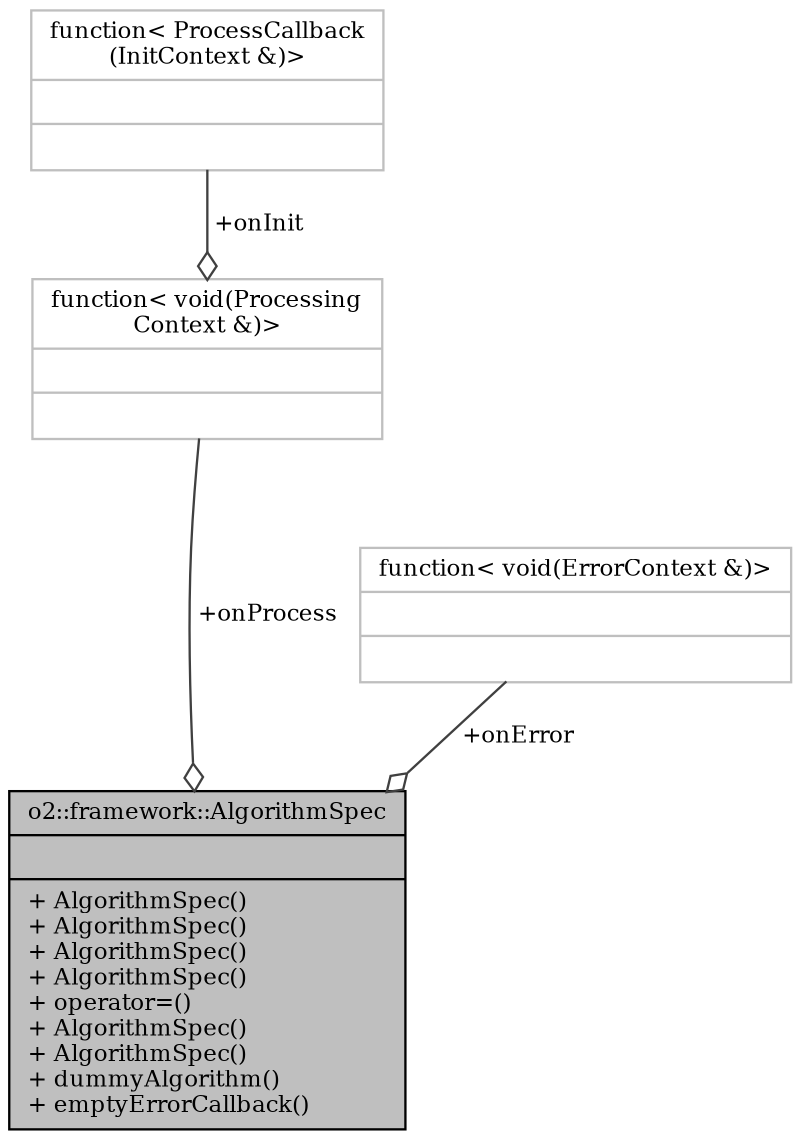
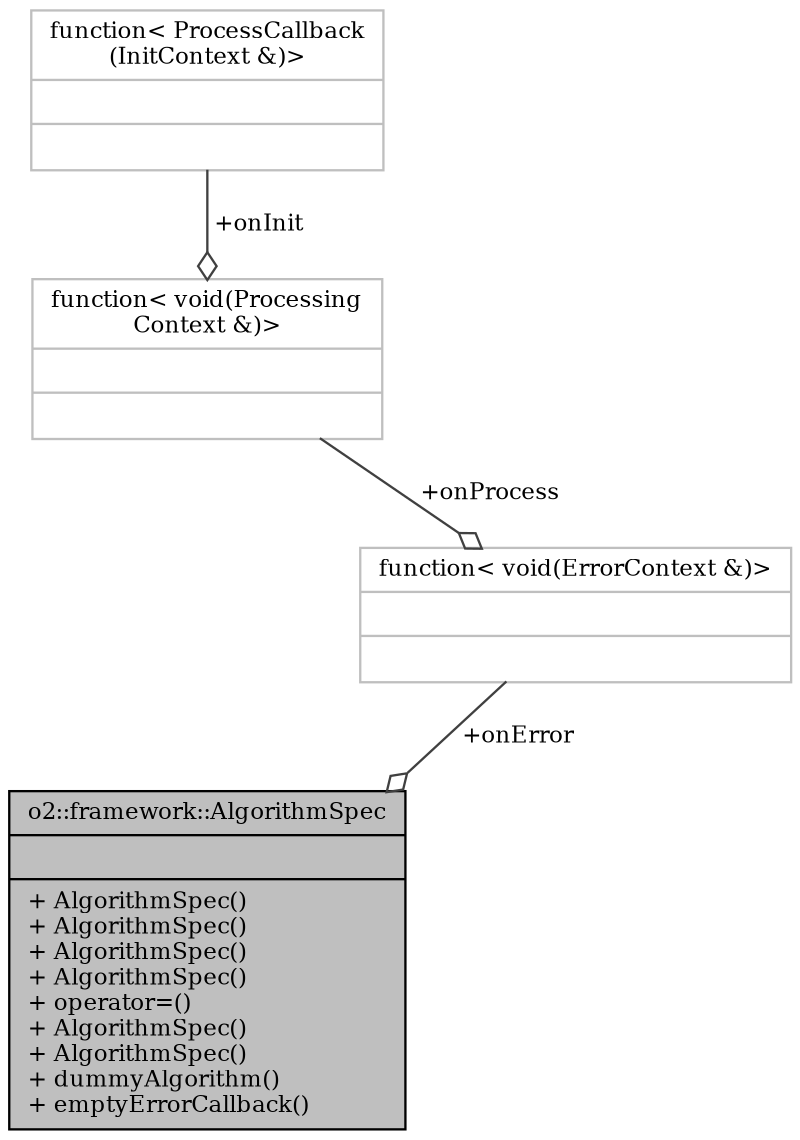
(190, 600) -> (389, 486)
